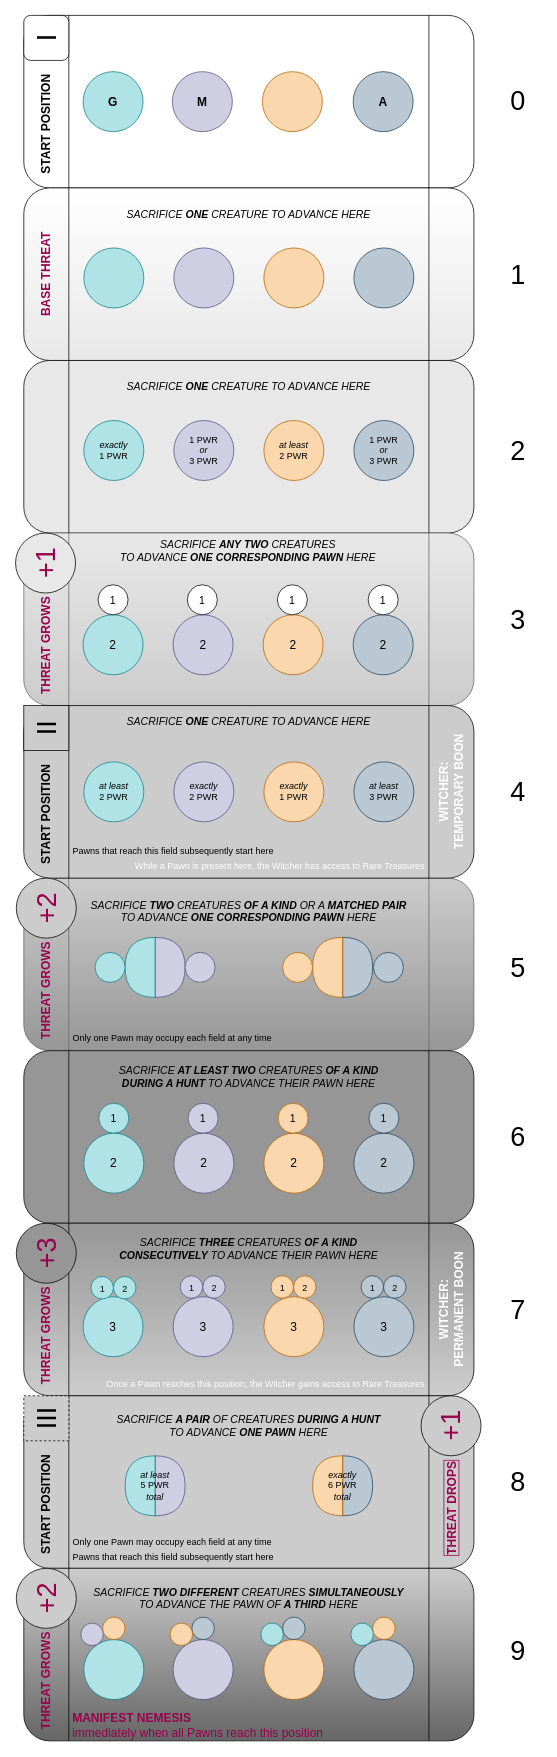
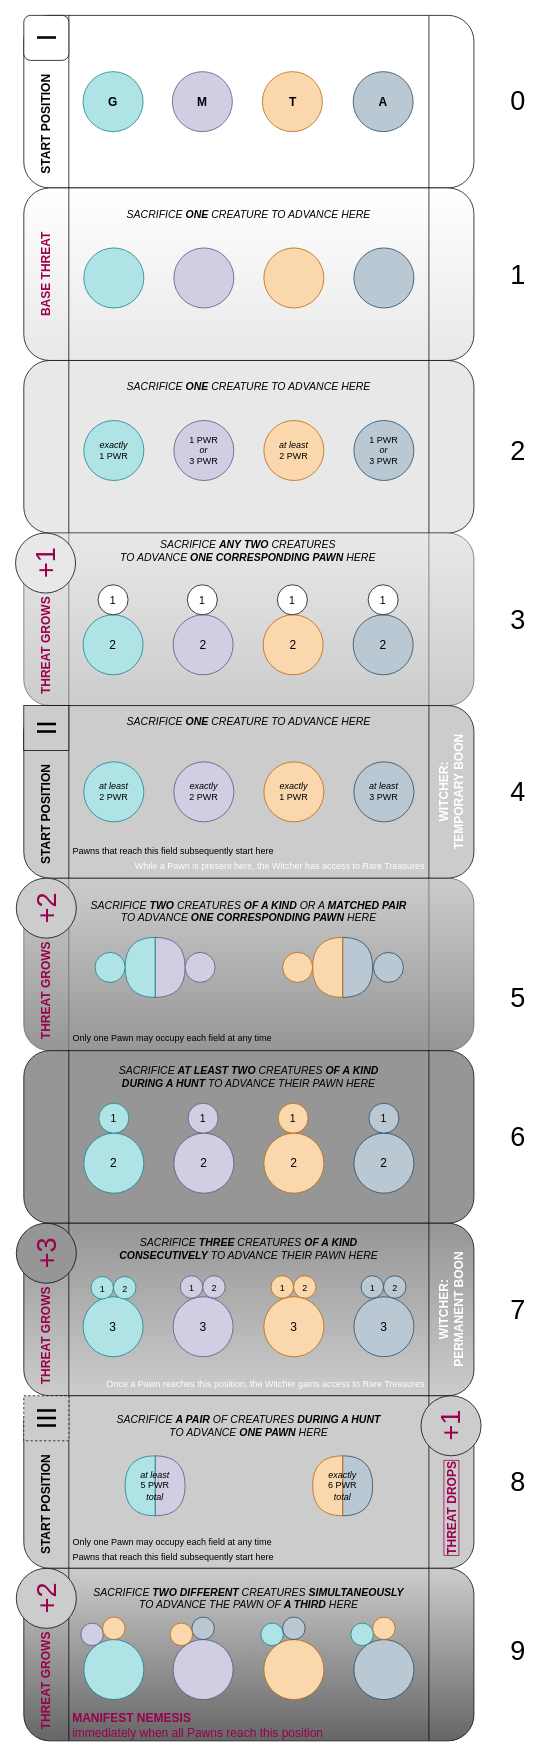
none -> (293, 102)
(518, 967) -> (518, 997)
